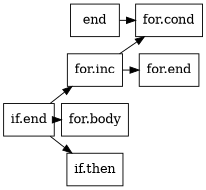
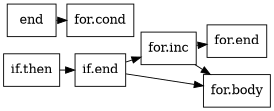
(128, 48) -> (199, 67)
(57, 142) -> (63, 70)
